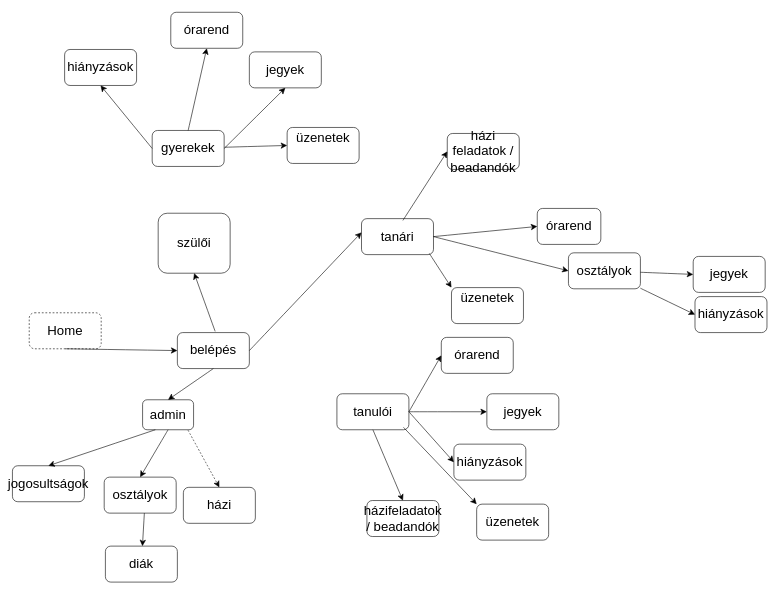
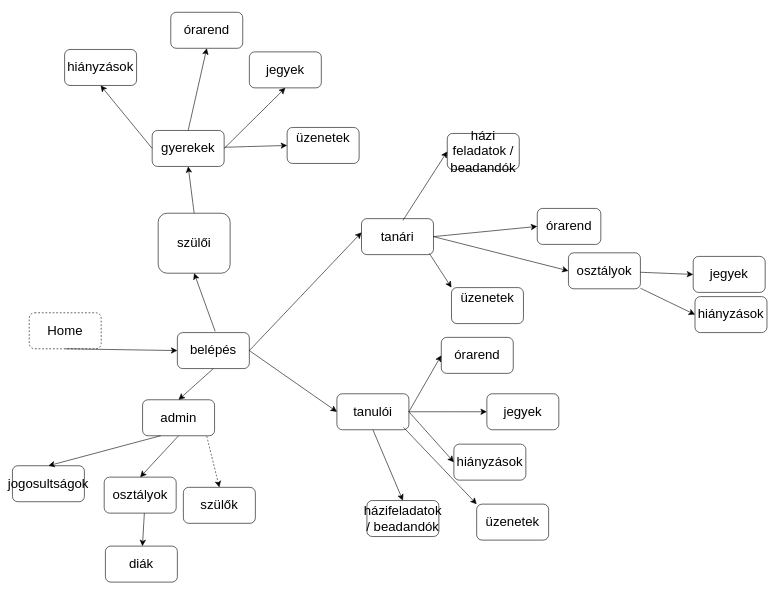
none -> (191, 190)
none -> (292, 381)
(168, 415) -> (179, 418)
(219, 506) -> (219, 506)
